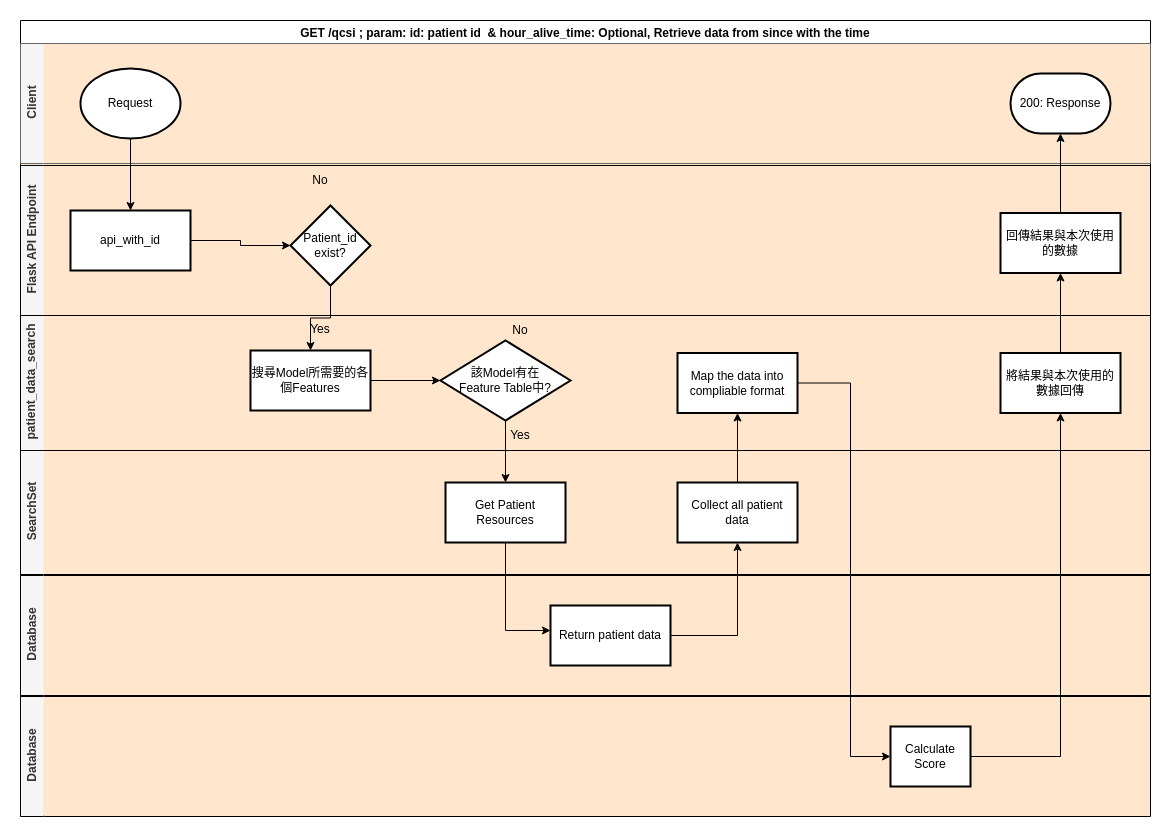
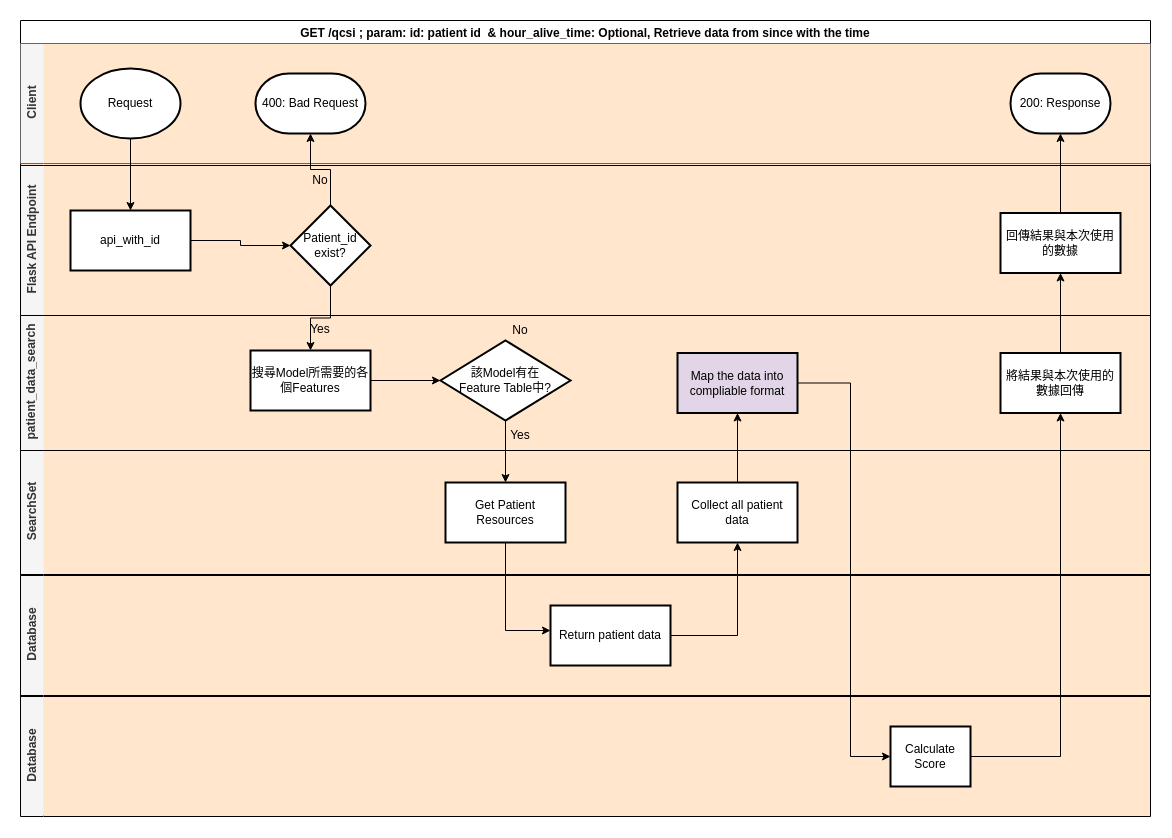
none -> (311, 104)
none -> (324, 170)
(738, 383) -> (738, 383)
